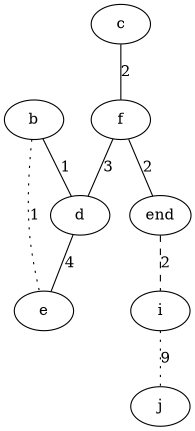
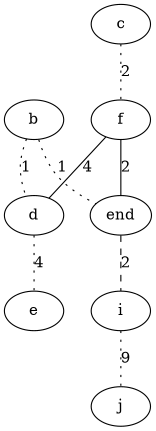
(121, 72) -> (121, 72)
(57, 168) -> (20, 167)
(109, 168) -> (88, 168)
(29, 216) -> (58, 177)
(62, 263) -> (34, 263)
